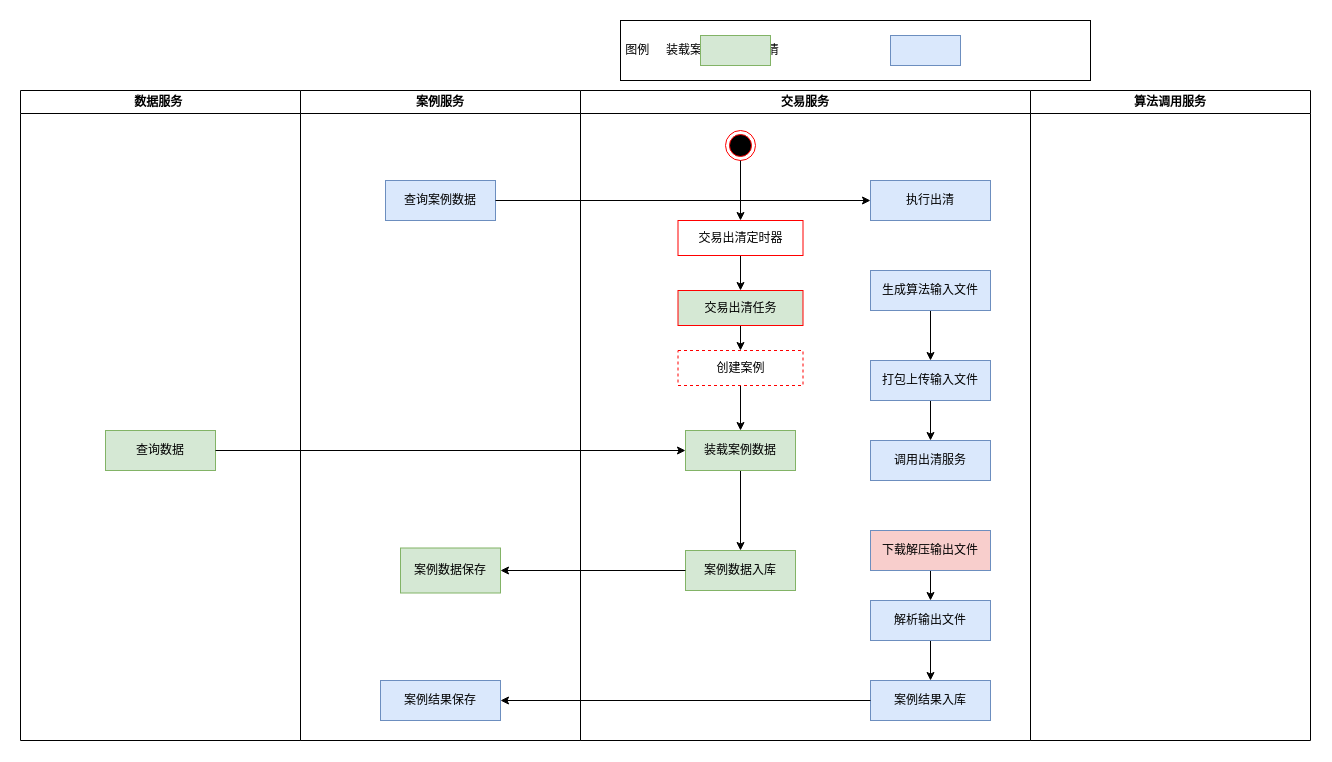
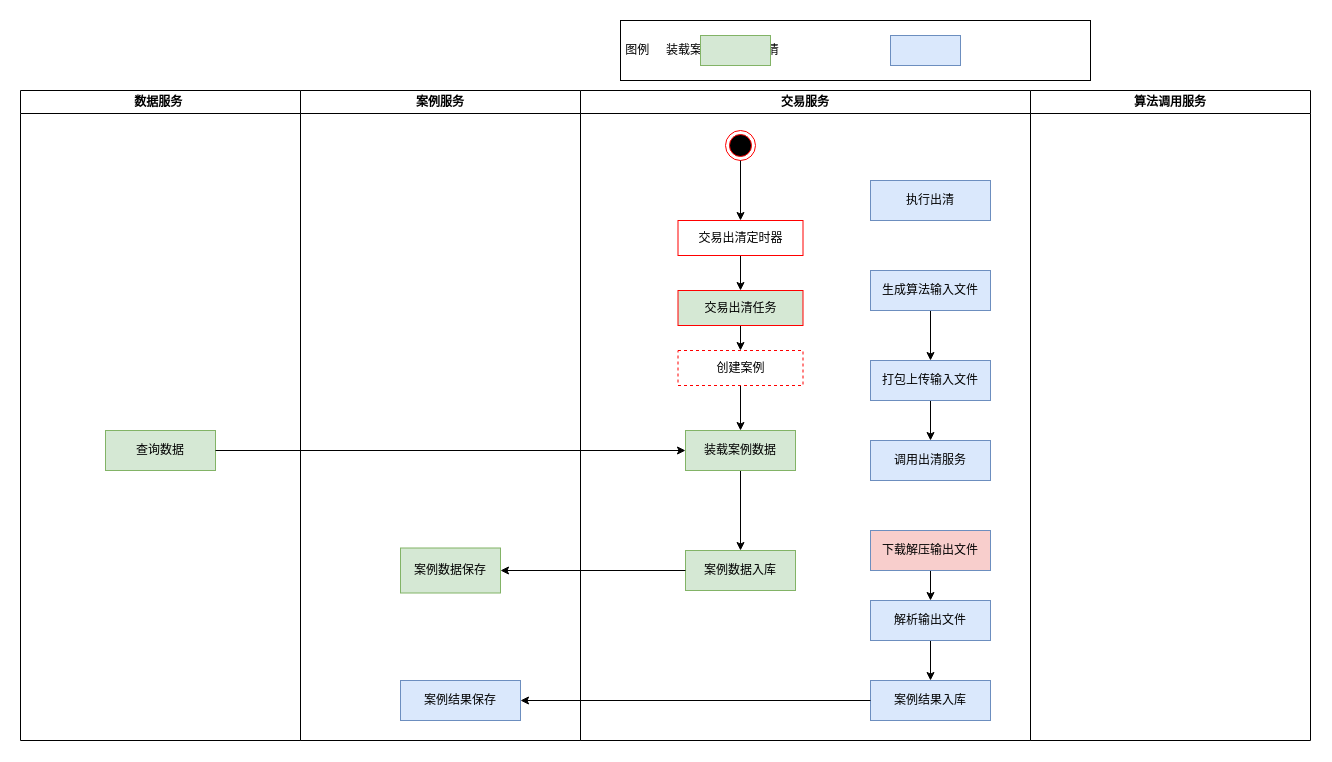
(441, 201) -> none
(680, 201) -> none
(441, 701) -> (461, 701)
